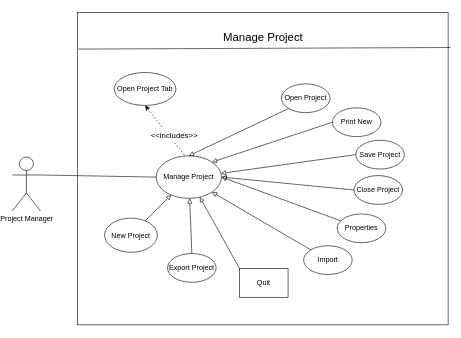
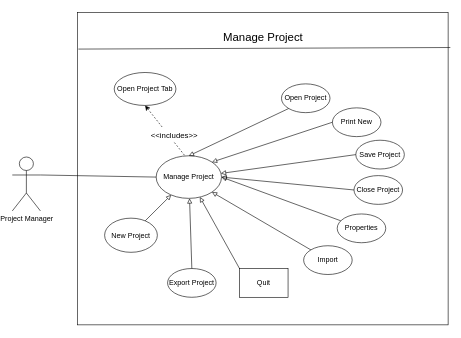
(192, 268) -> (192, 283)
